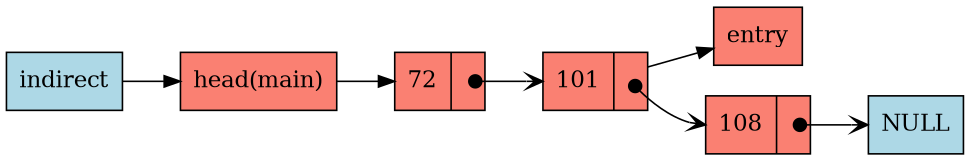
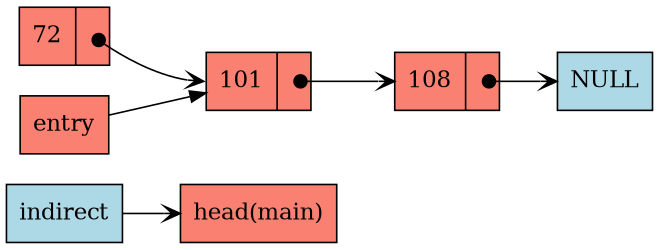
(673, 60) -> (149, 106)
(143, 81) -> (143, 213)
(358, 81) -> none
